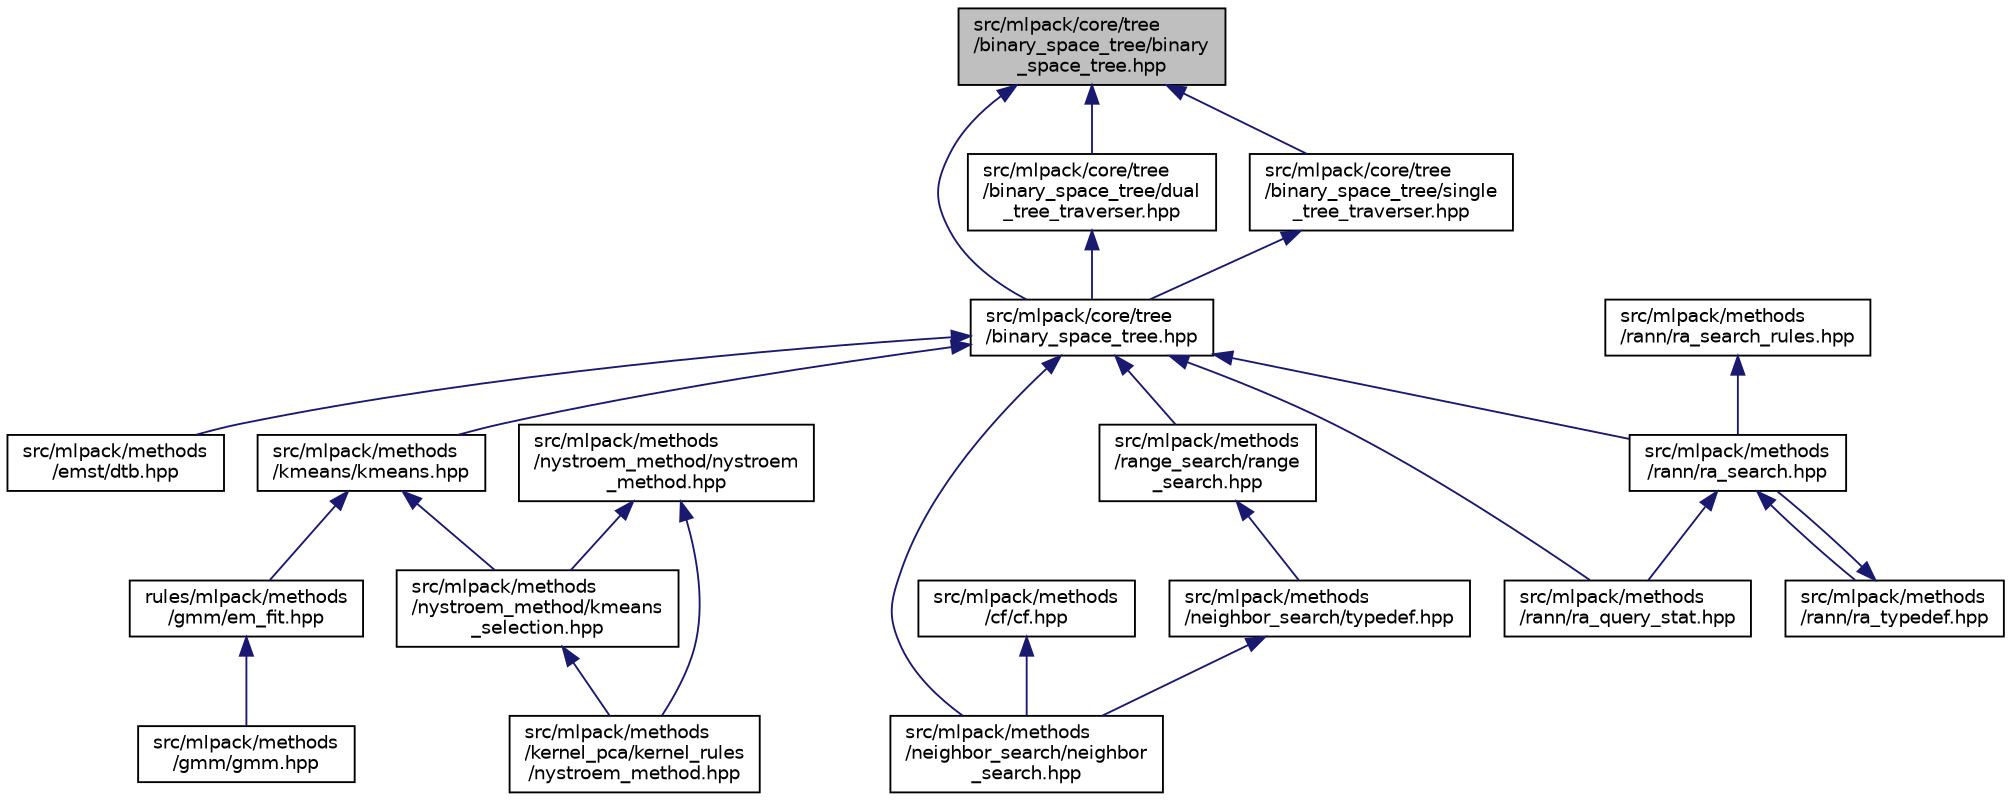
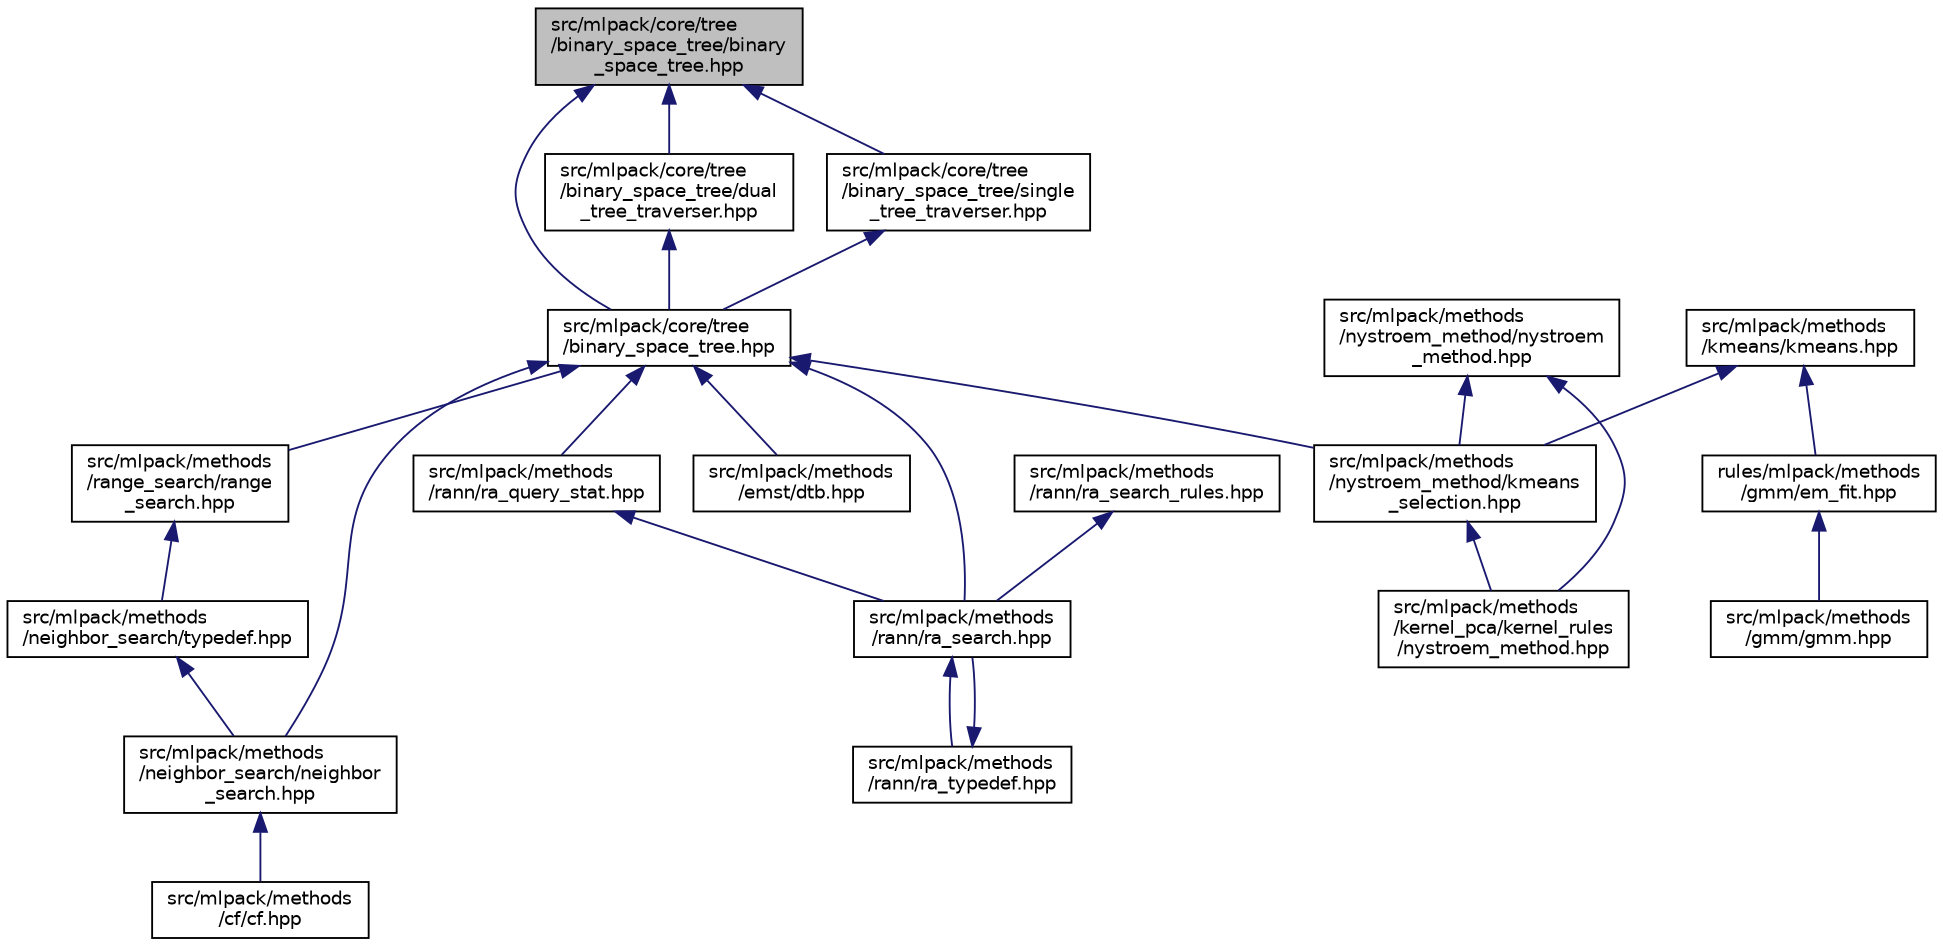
(703, 385) -> (1062, 401)
(1677, 544) -> (758, 559)
(1027, 686) -> (260, 857)
